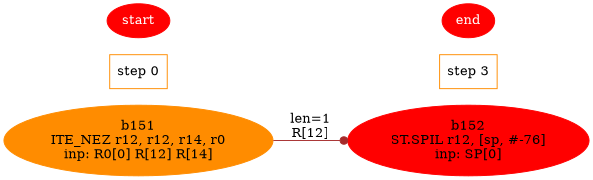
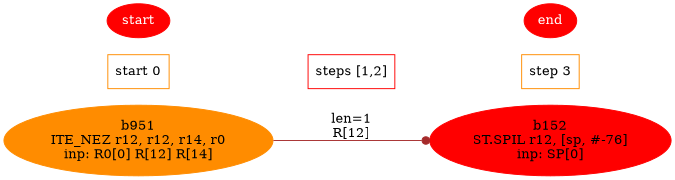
(138, 72) -> (138, 72)
none -> (351, 72)
(138, 141) -> (138, 141)
